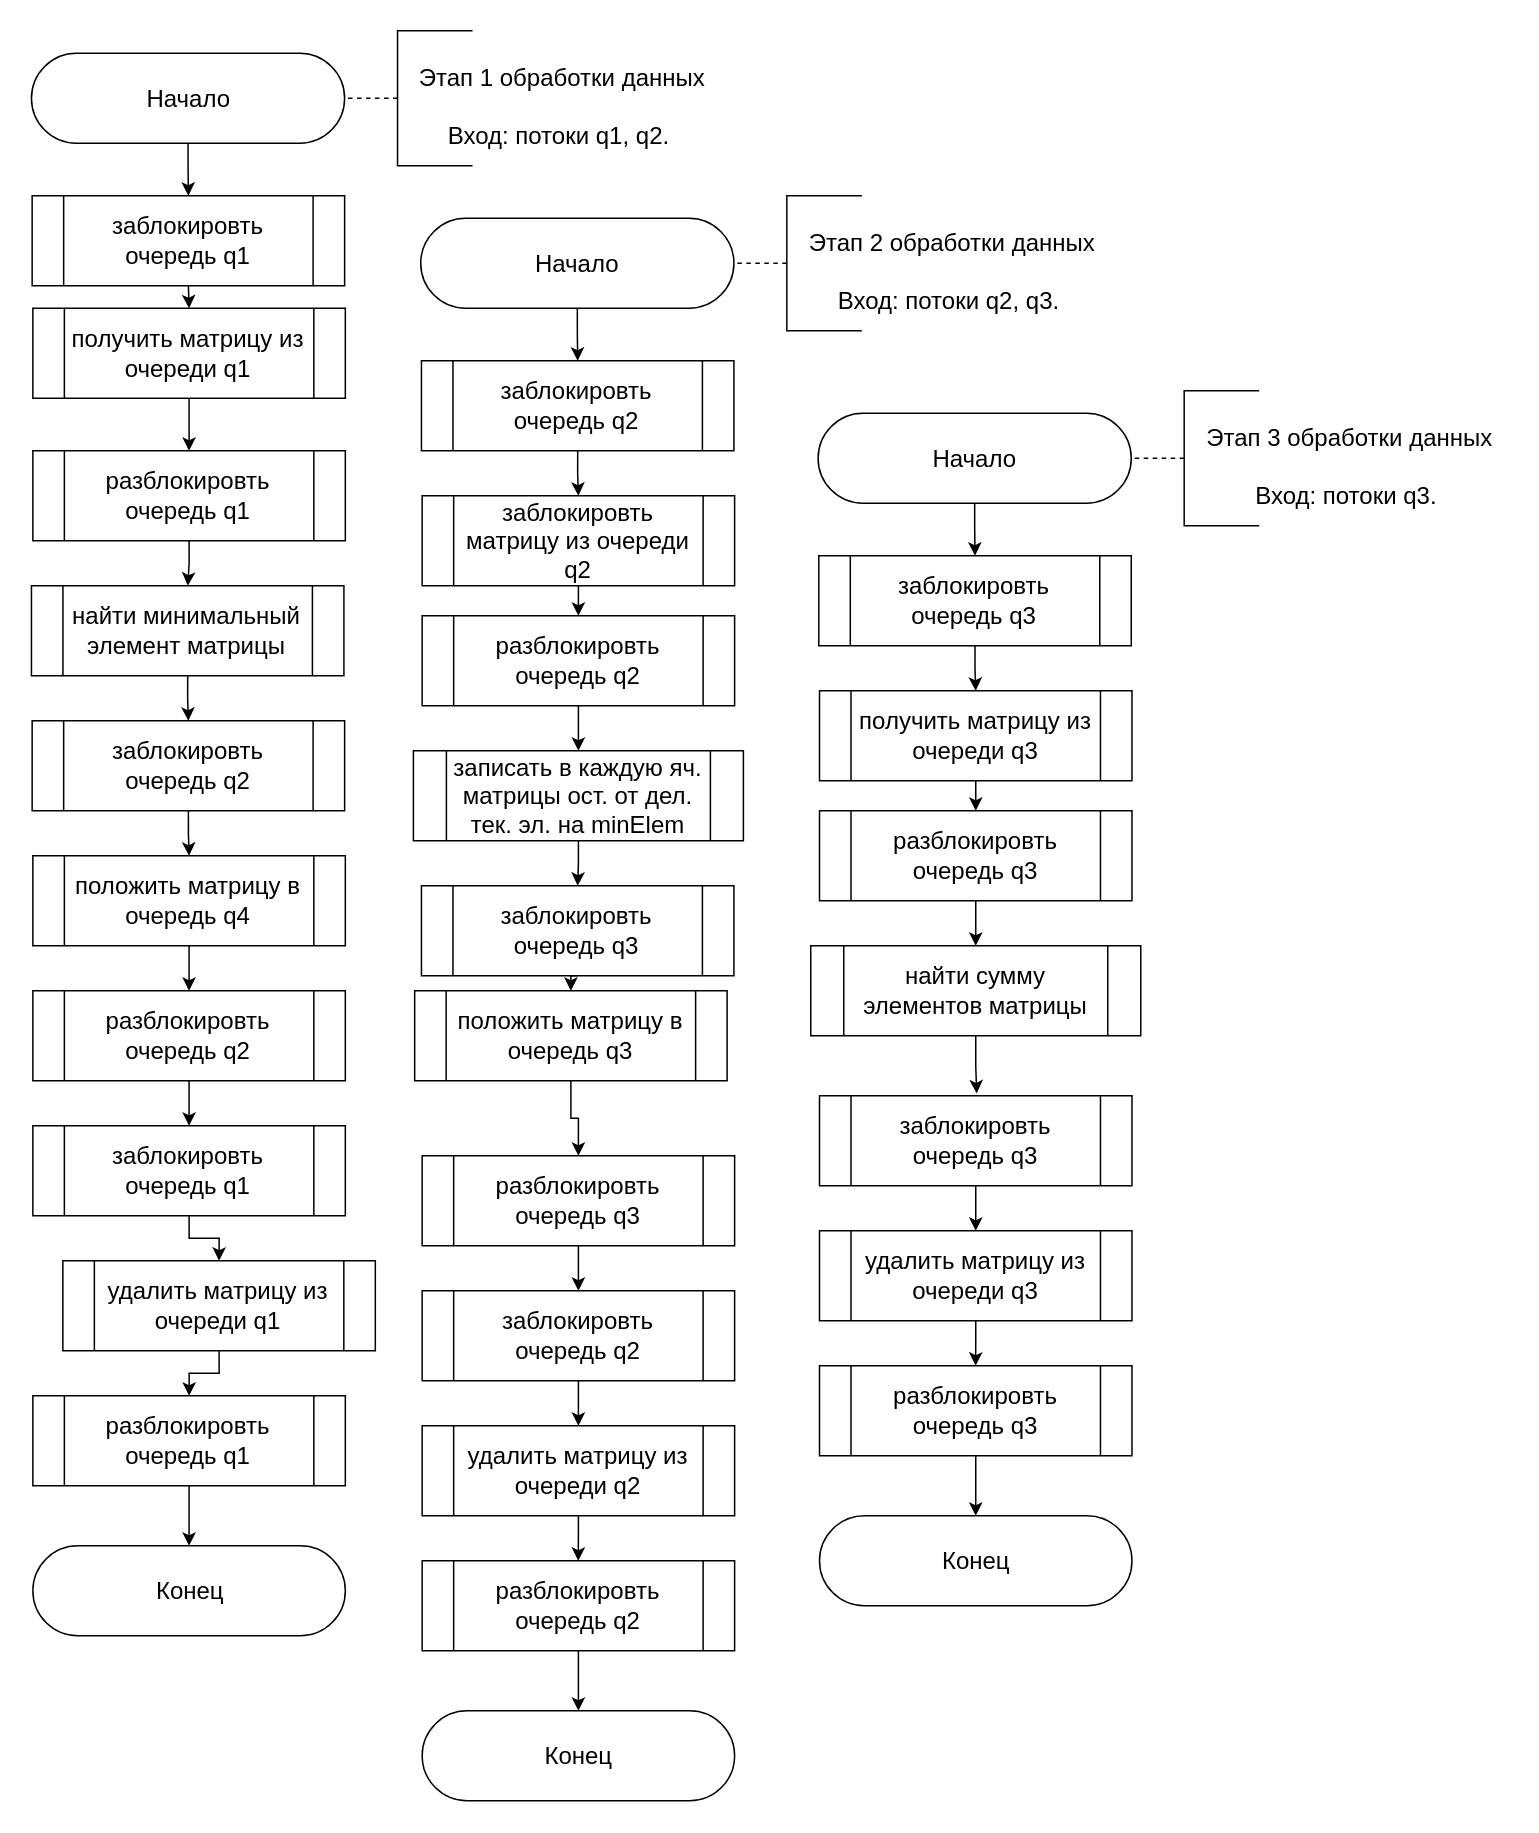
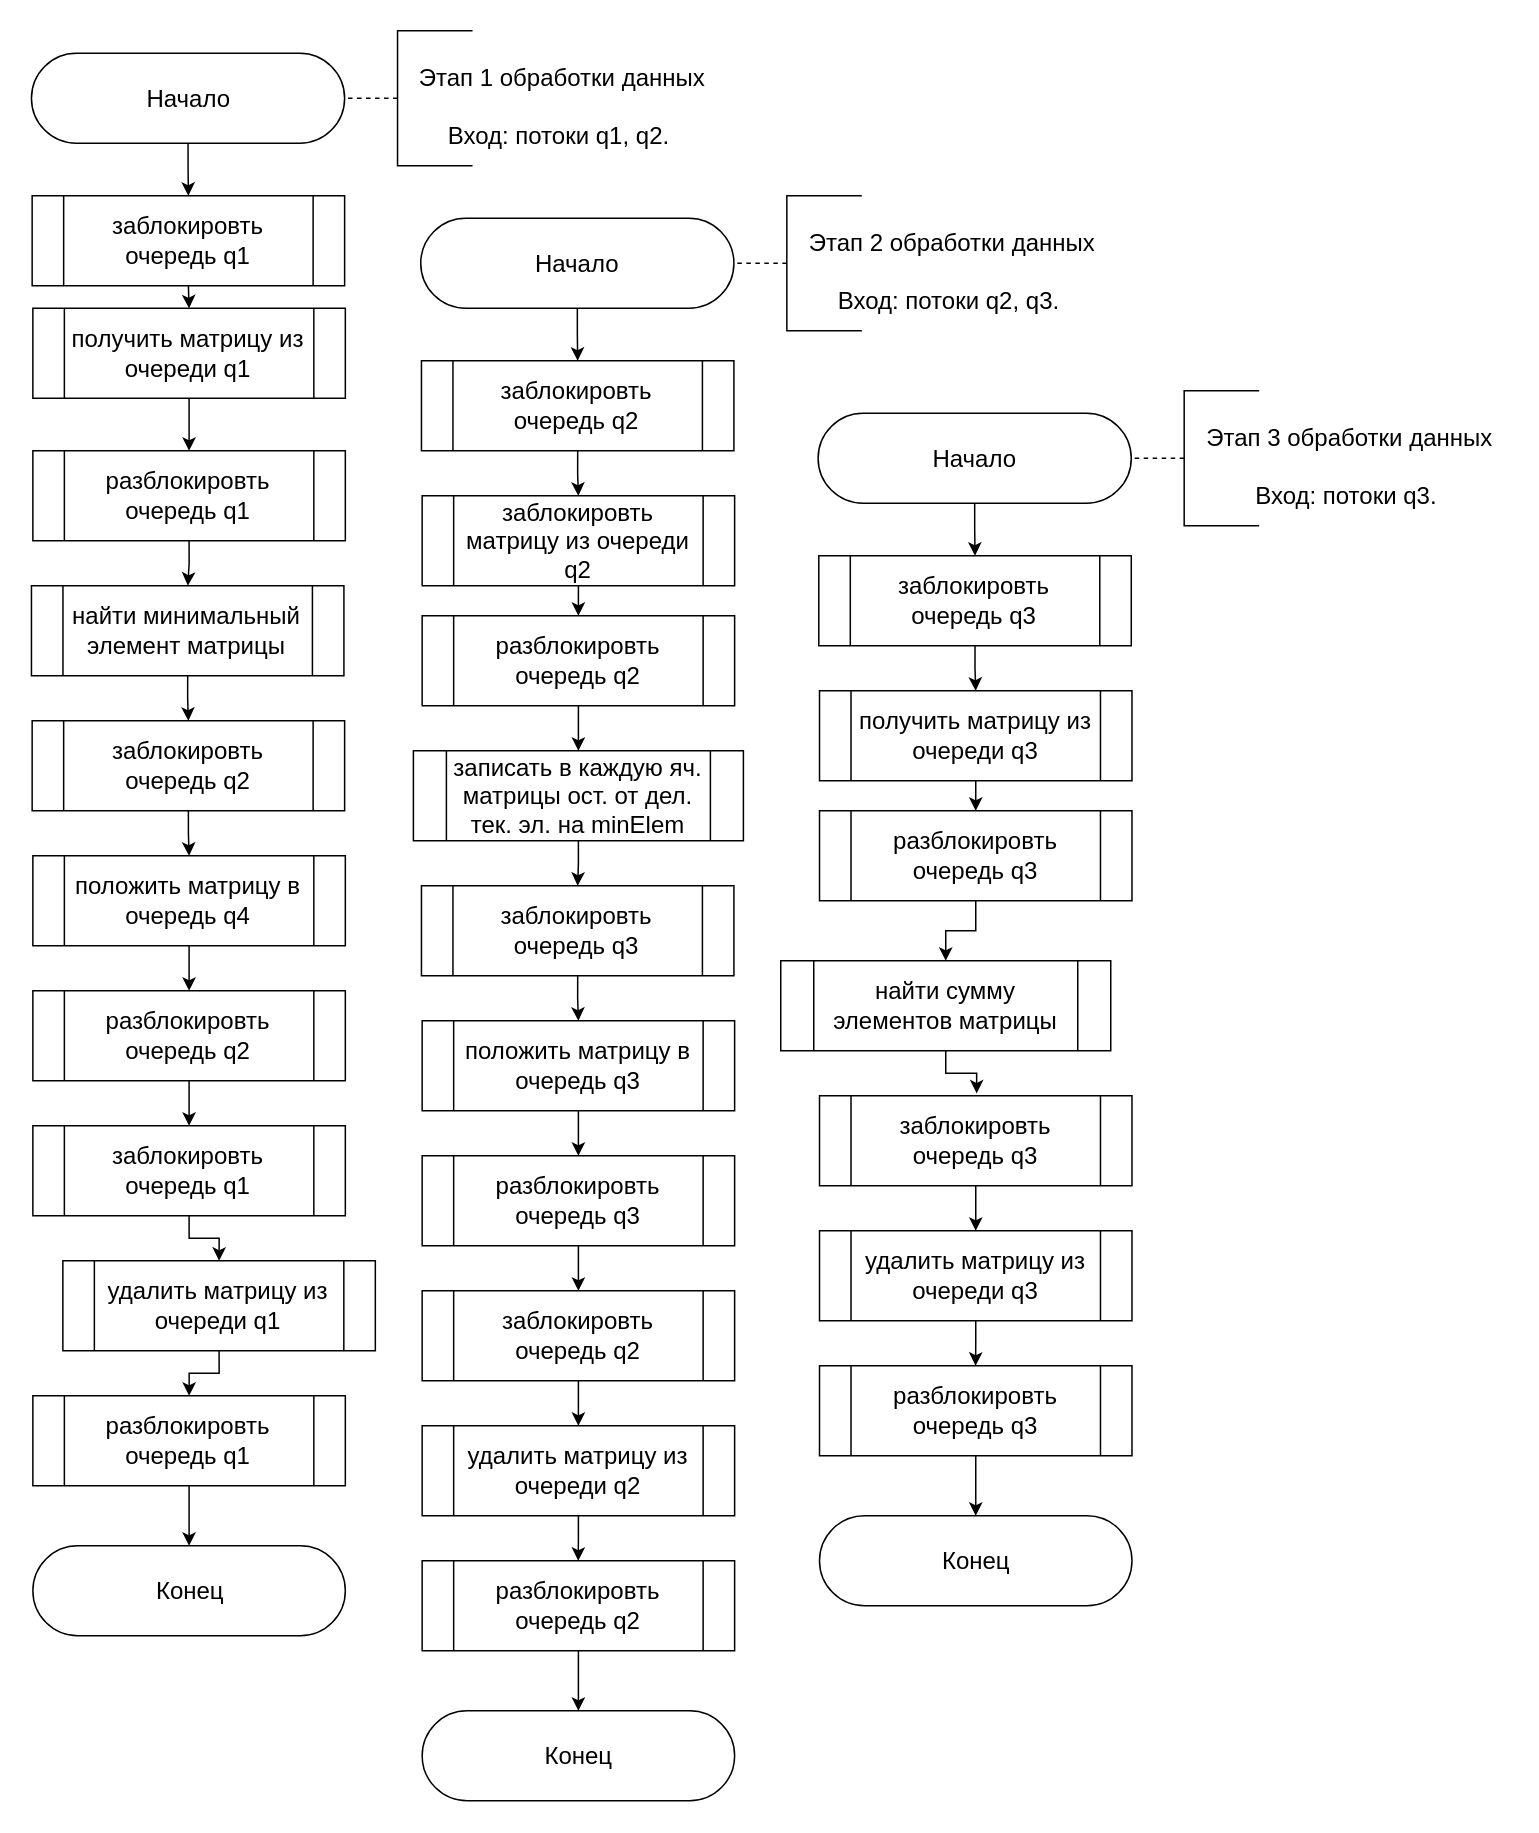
(976, 991) -> (946, 1006)
(571, 1036) -> (578, 1066)
